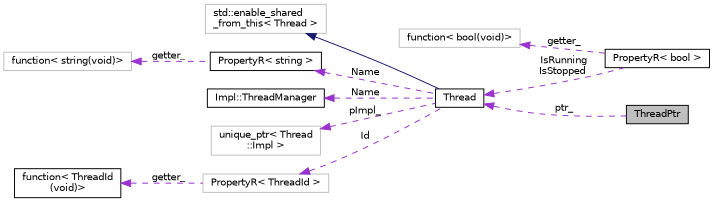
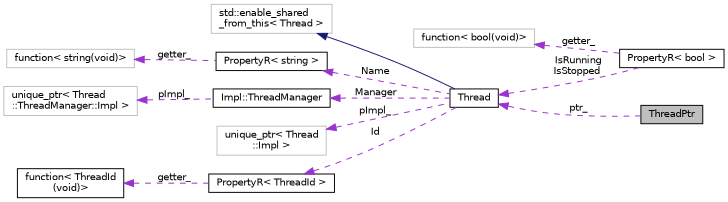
(364, 93) -> (374, 93)
none -> (71, 101)
(266, 183) -> (272, 183)
